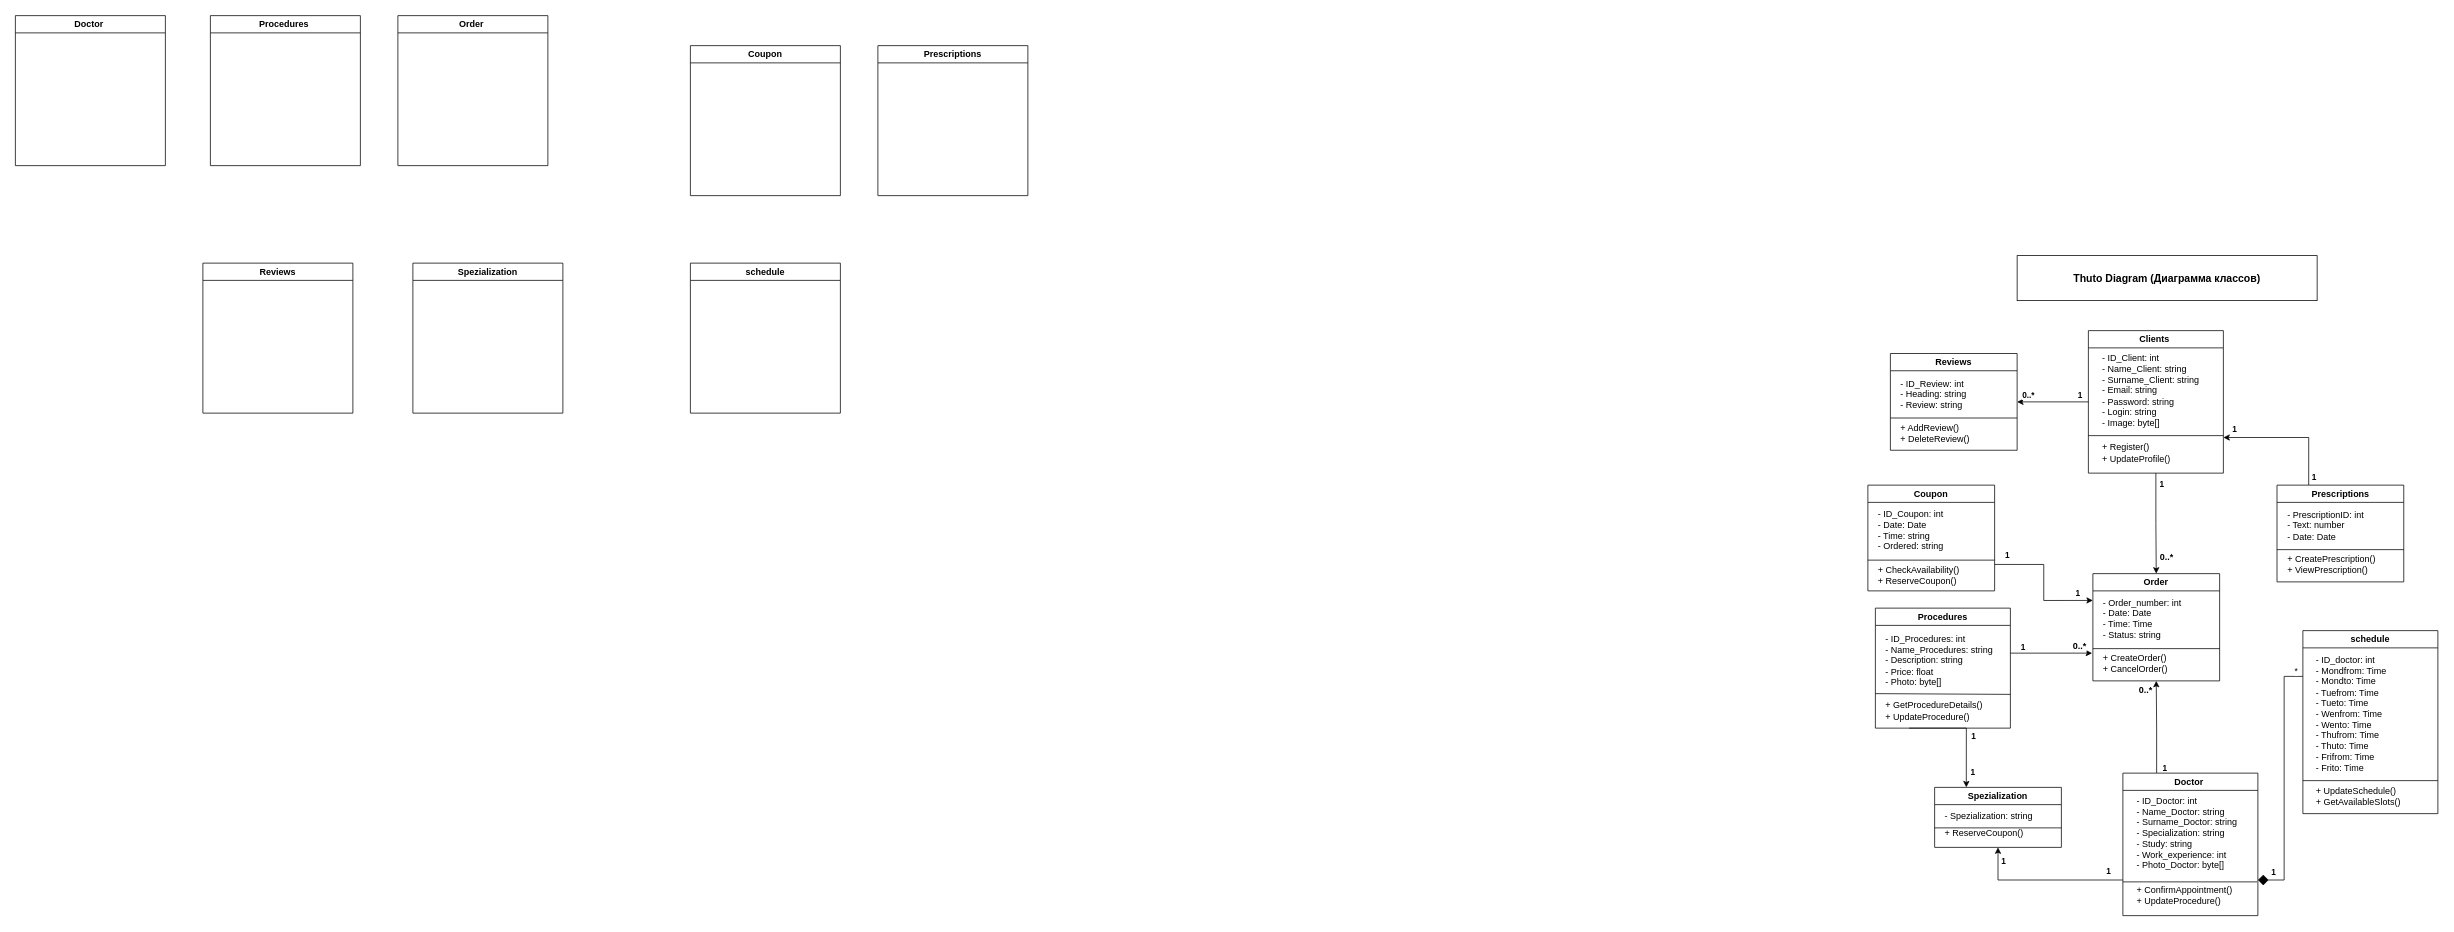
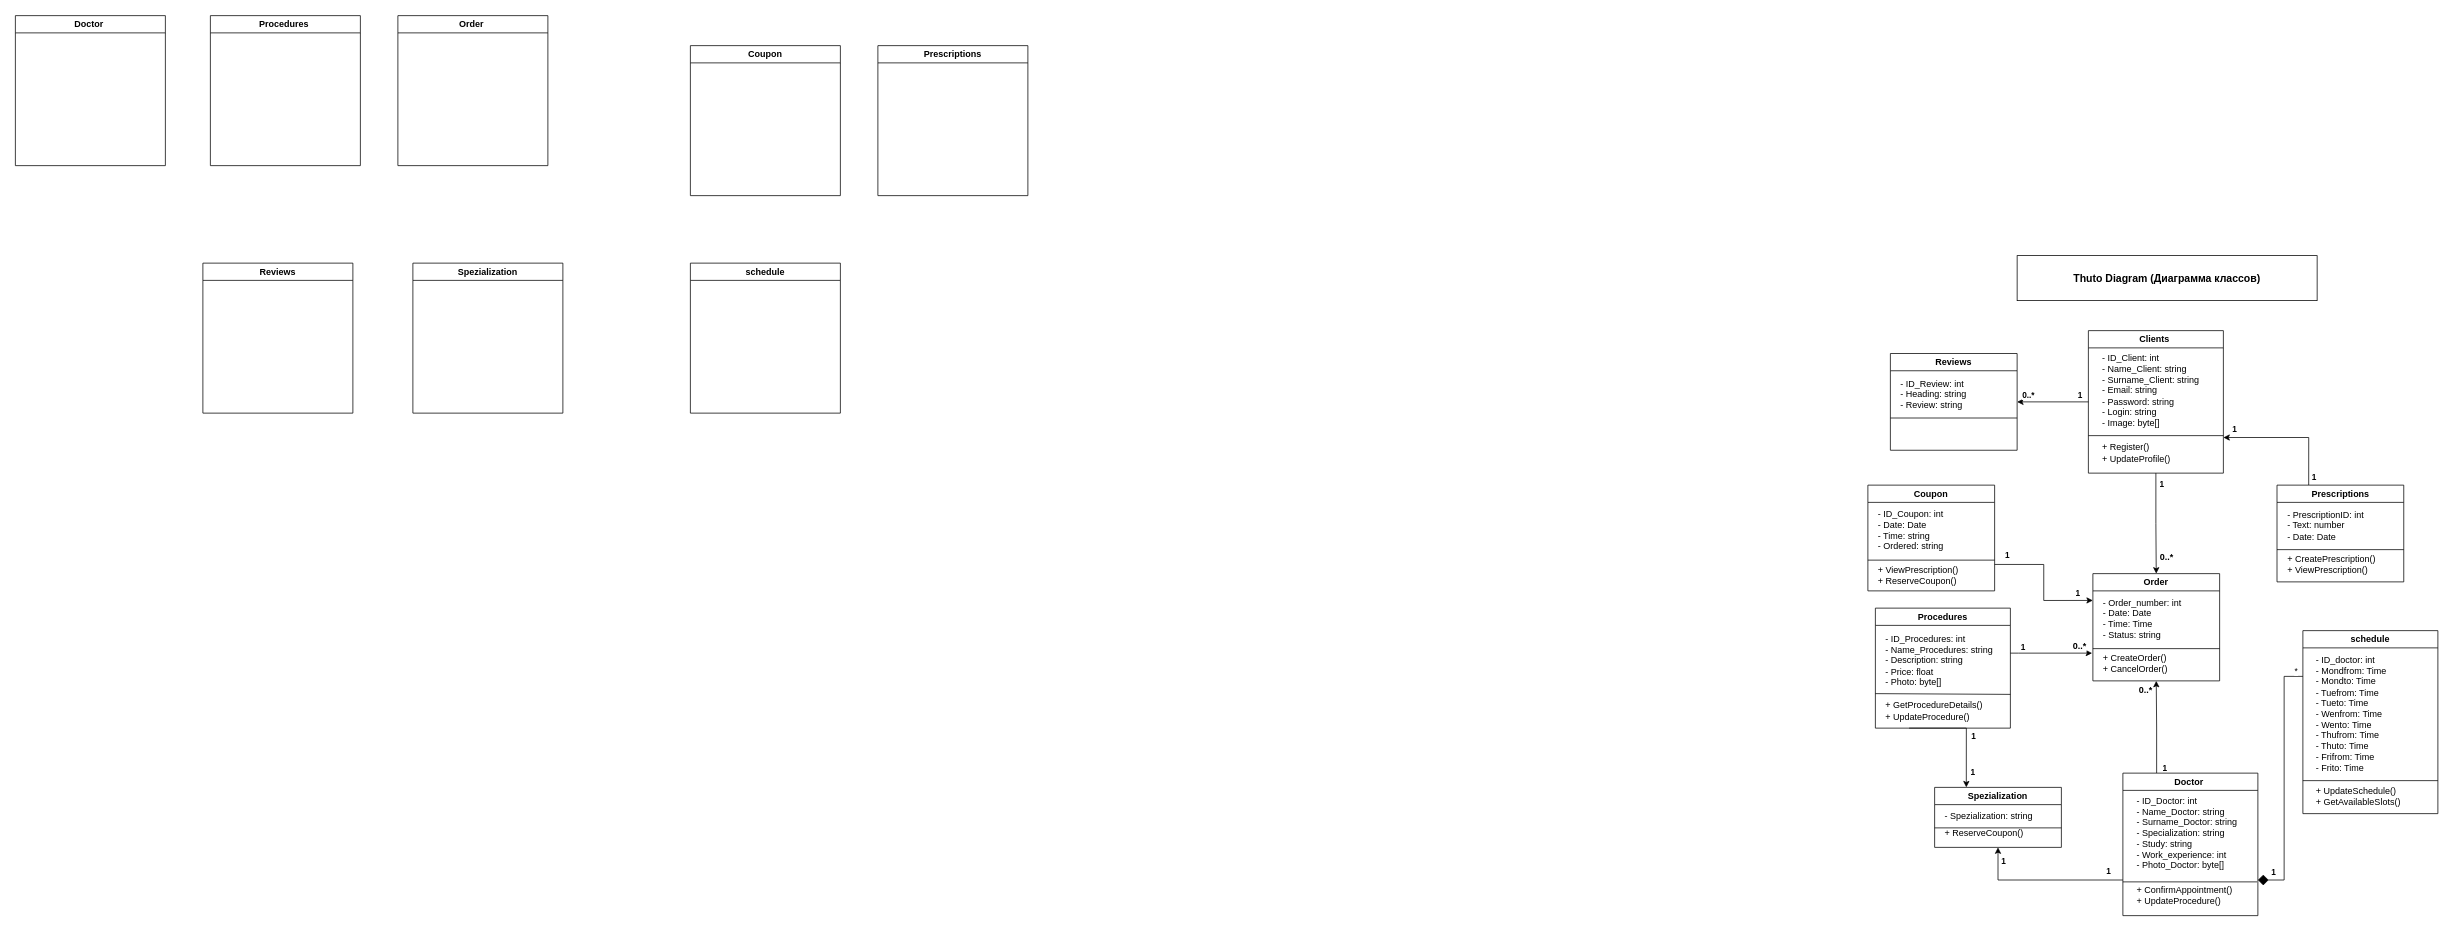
(1939, 433) -> none
(1919, 575) -> (1919, 575)
